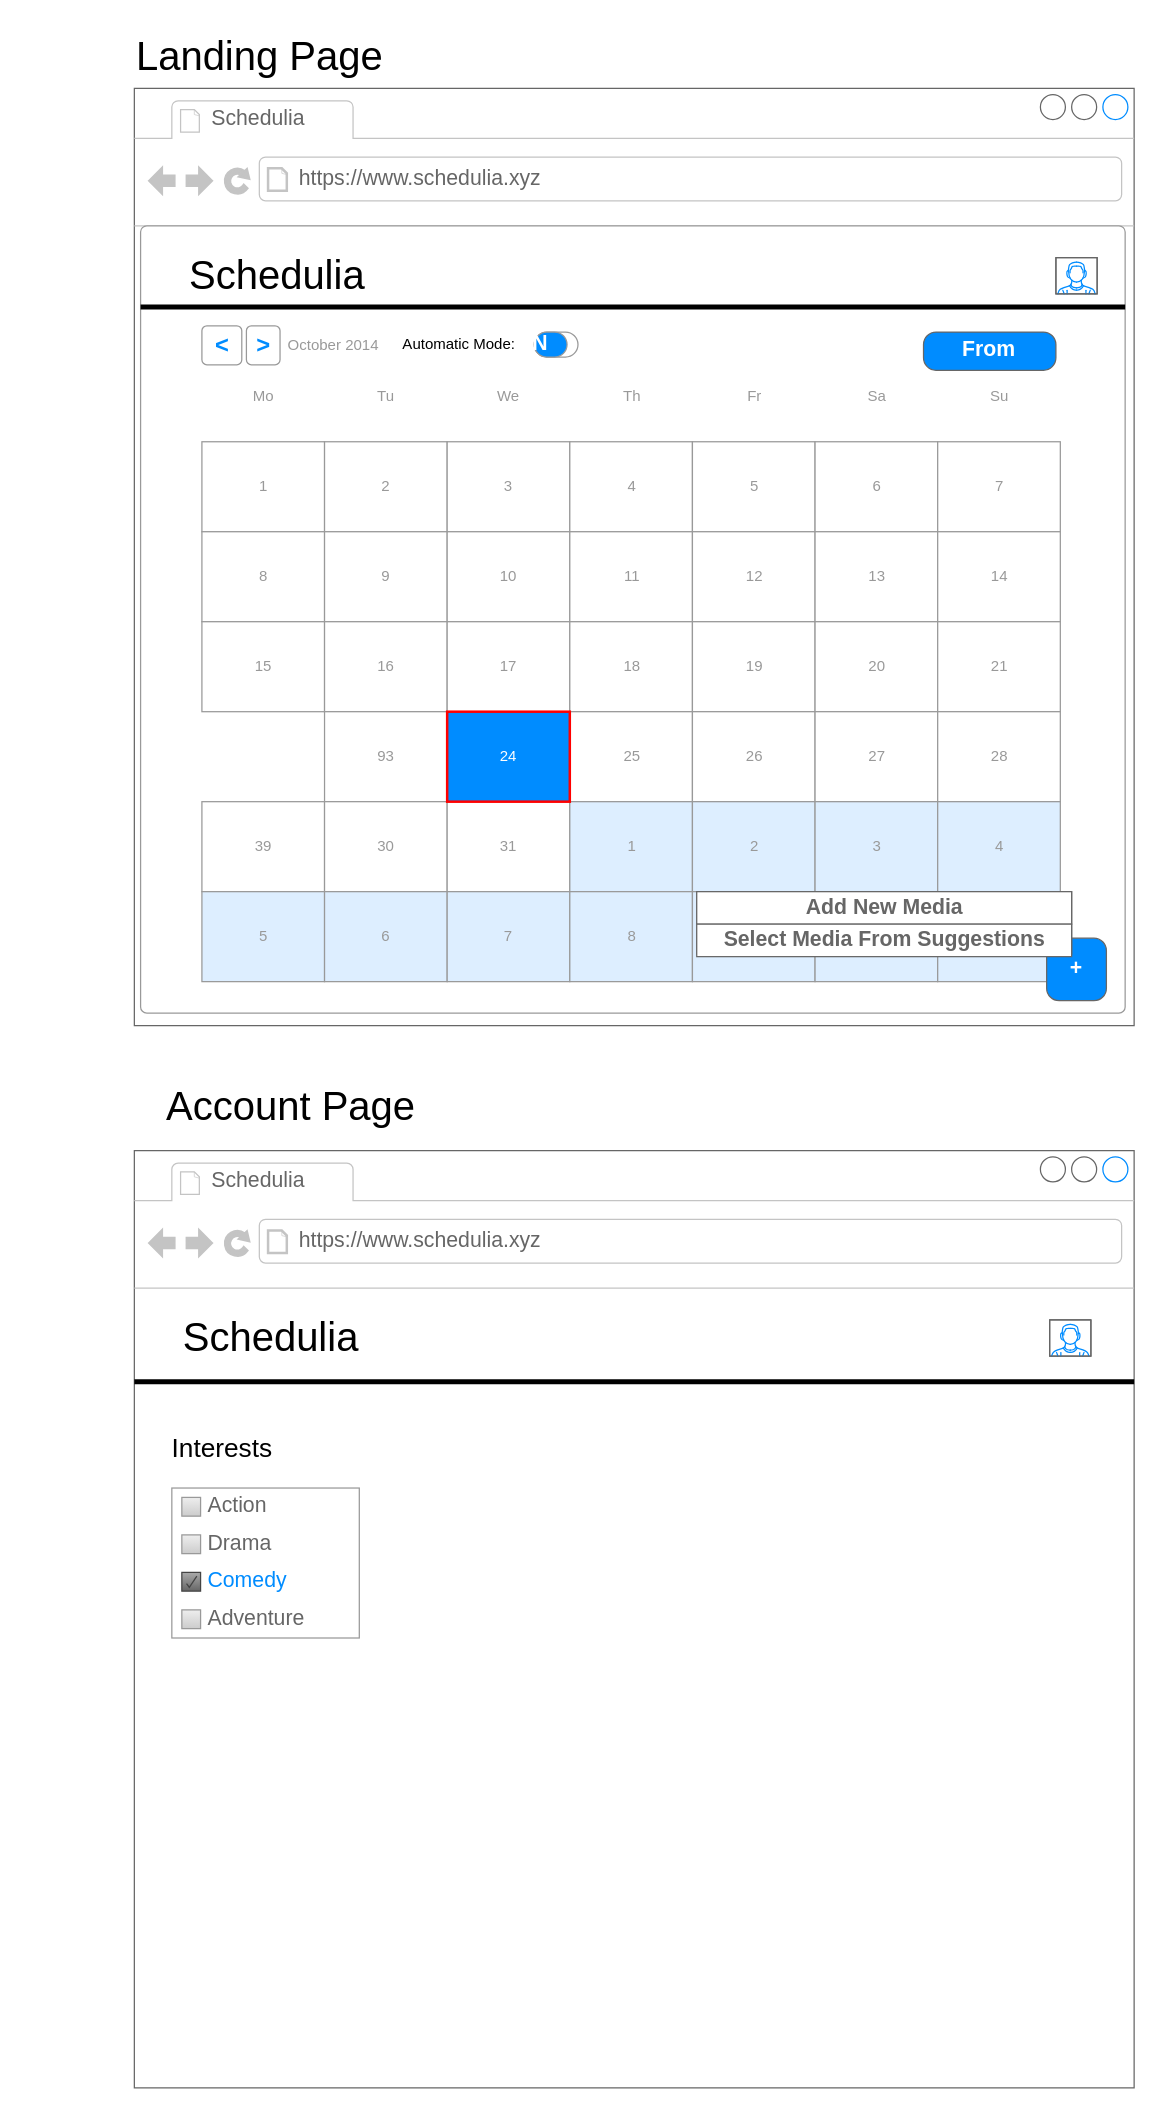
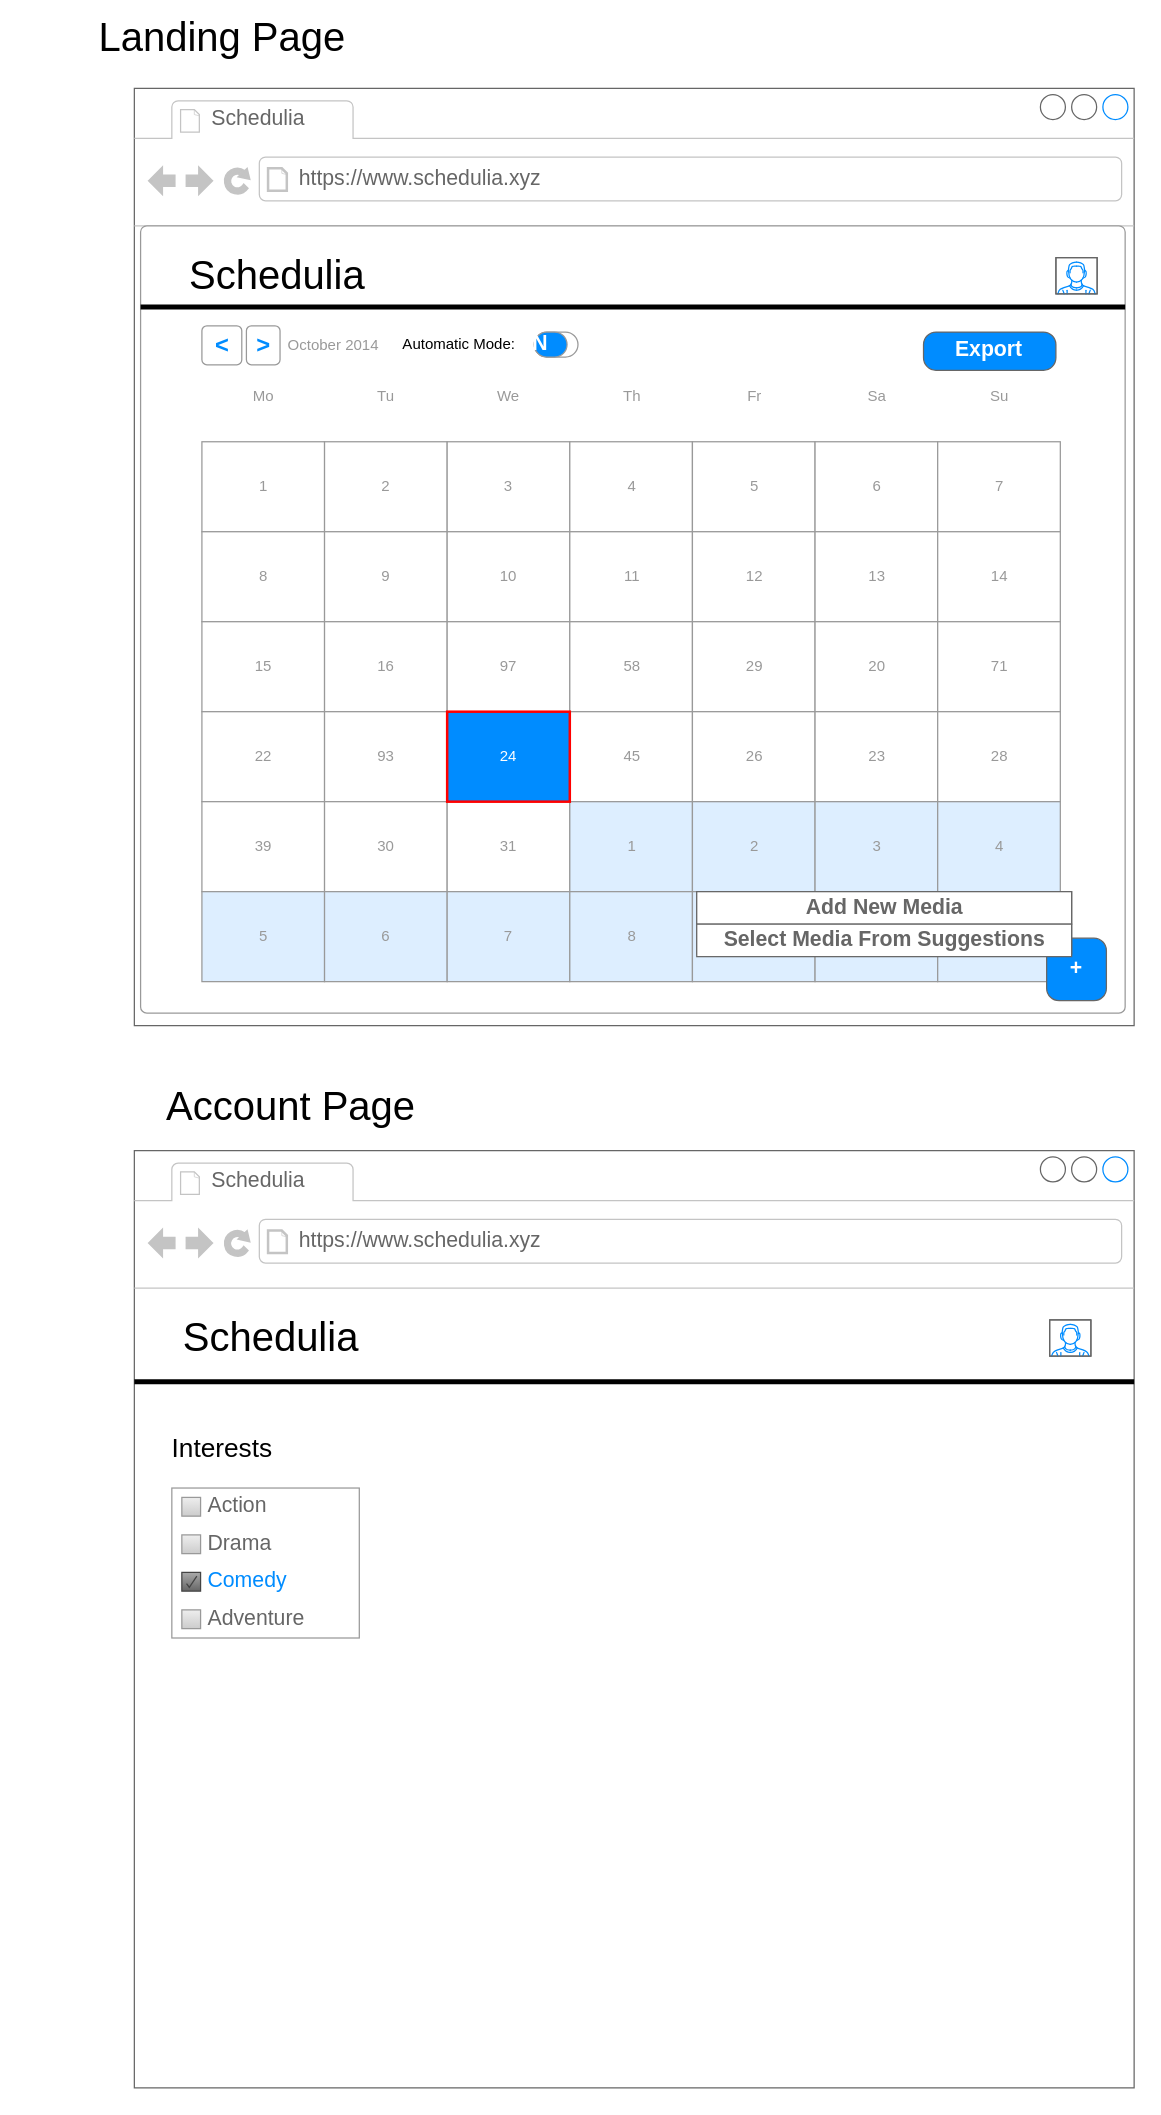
(259, 57) -> (222, 38)
(989, 351) -> (989, 351)
(509, 667) -> (509, 667)
(633, 667) -> (633, 667)
(755, 667) -> (755, 667)
(1000, 667) -> (1000, 667)
none -> (263, 757)
(633, 757) -> (633, 757)
(878, 757) -> (878, 757)
